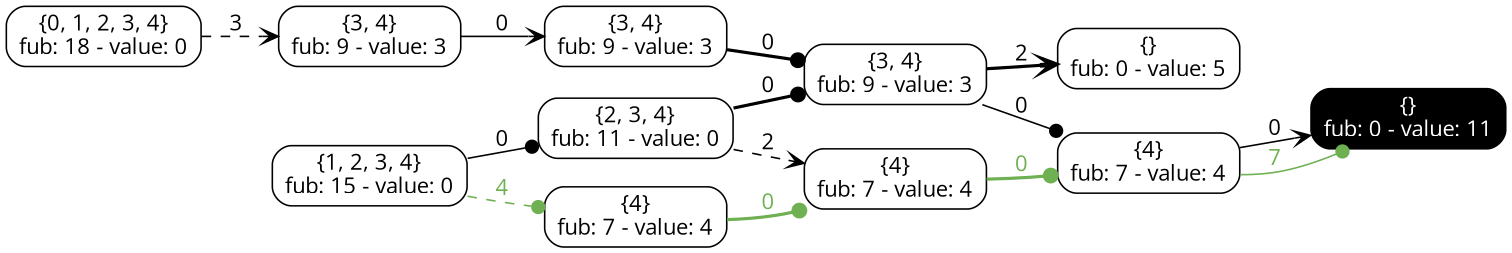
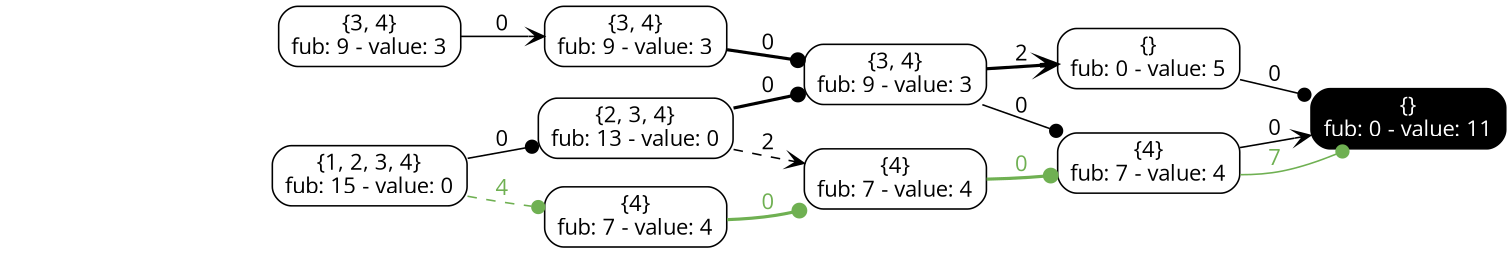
(104, 36) -> none
none -> (1269, 86)
(636, 128) -> (636, 128)
